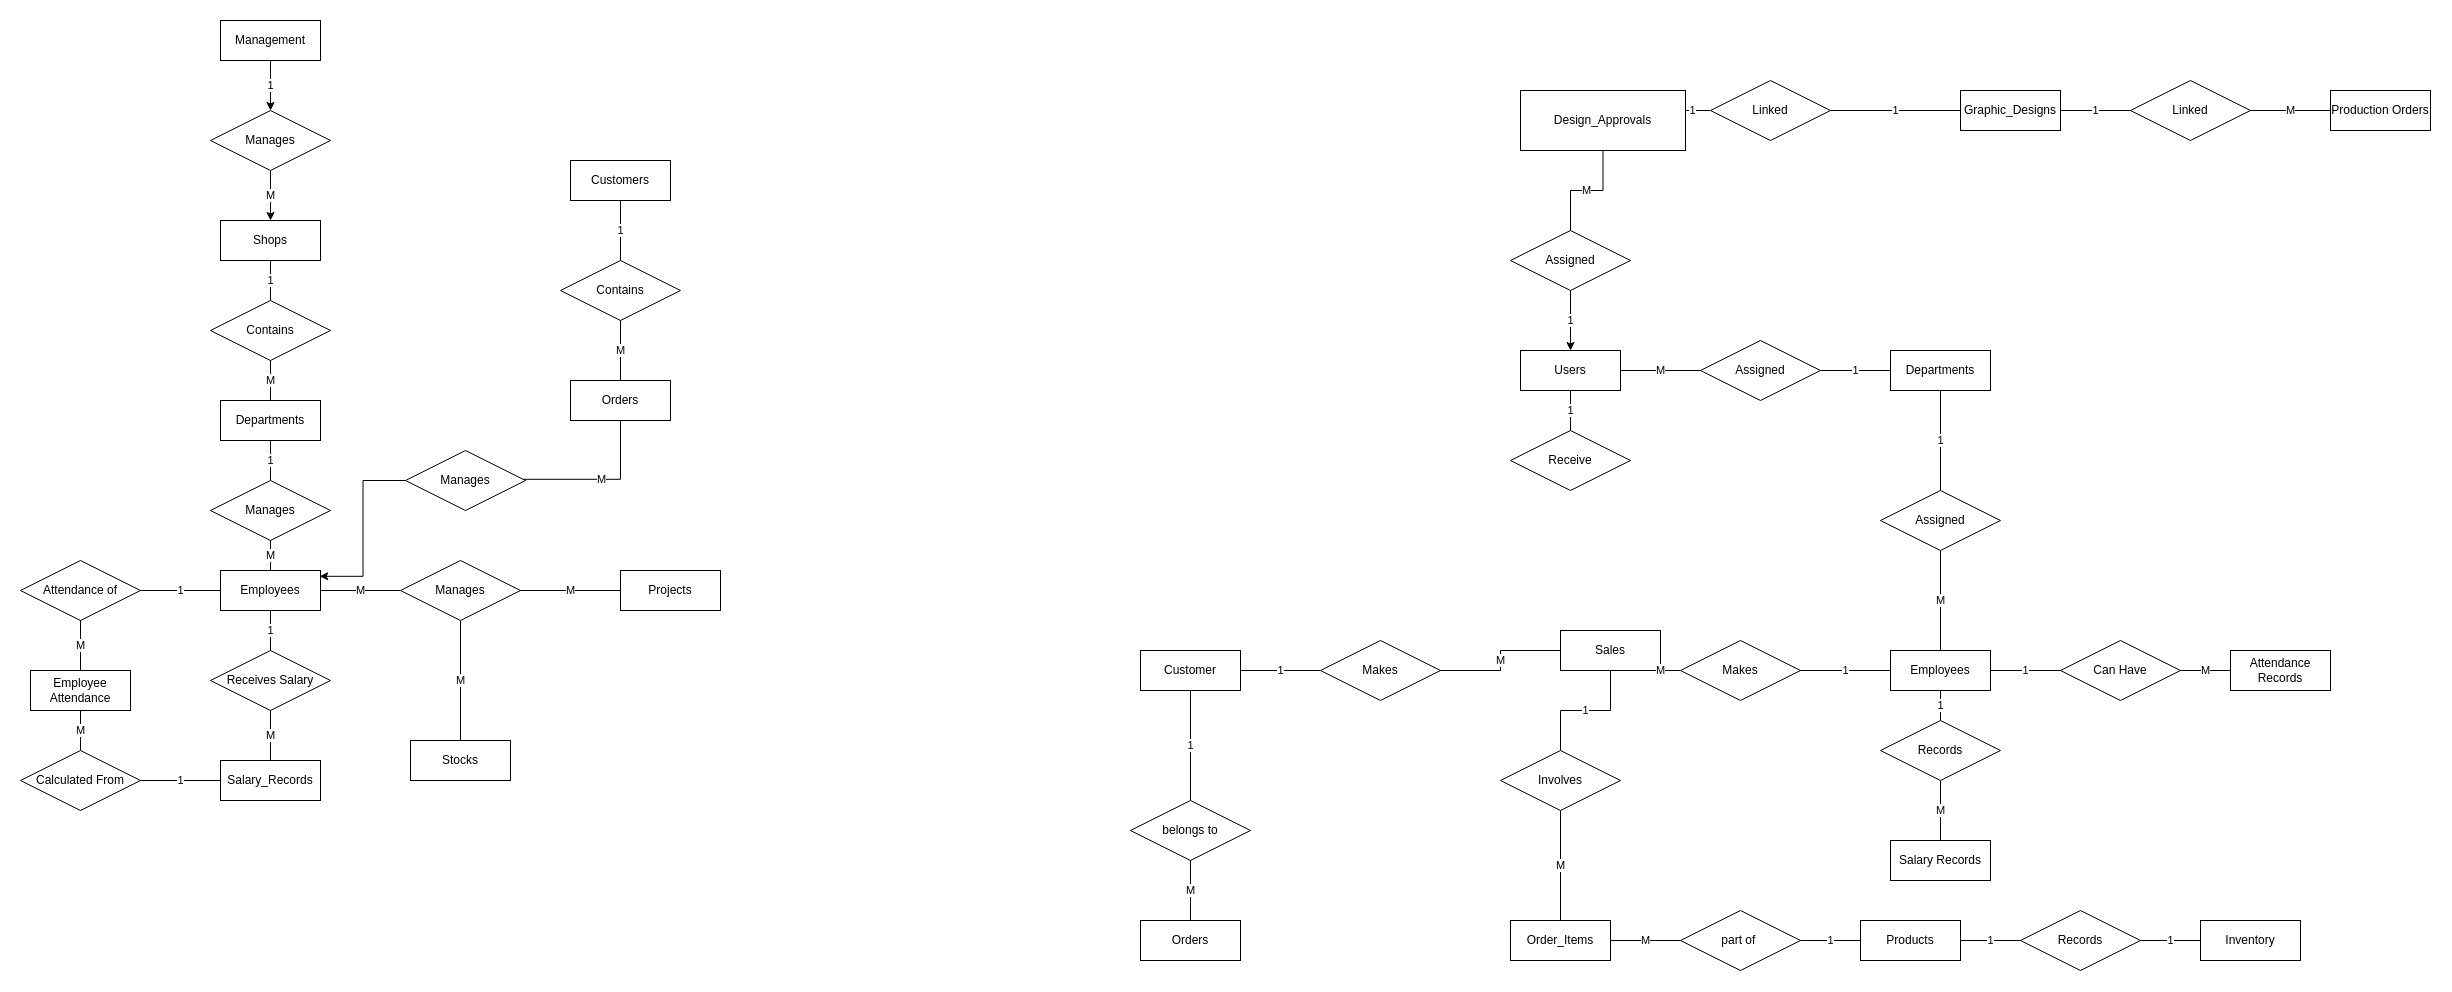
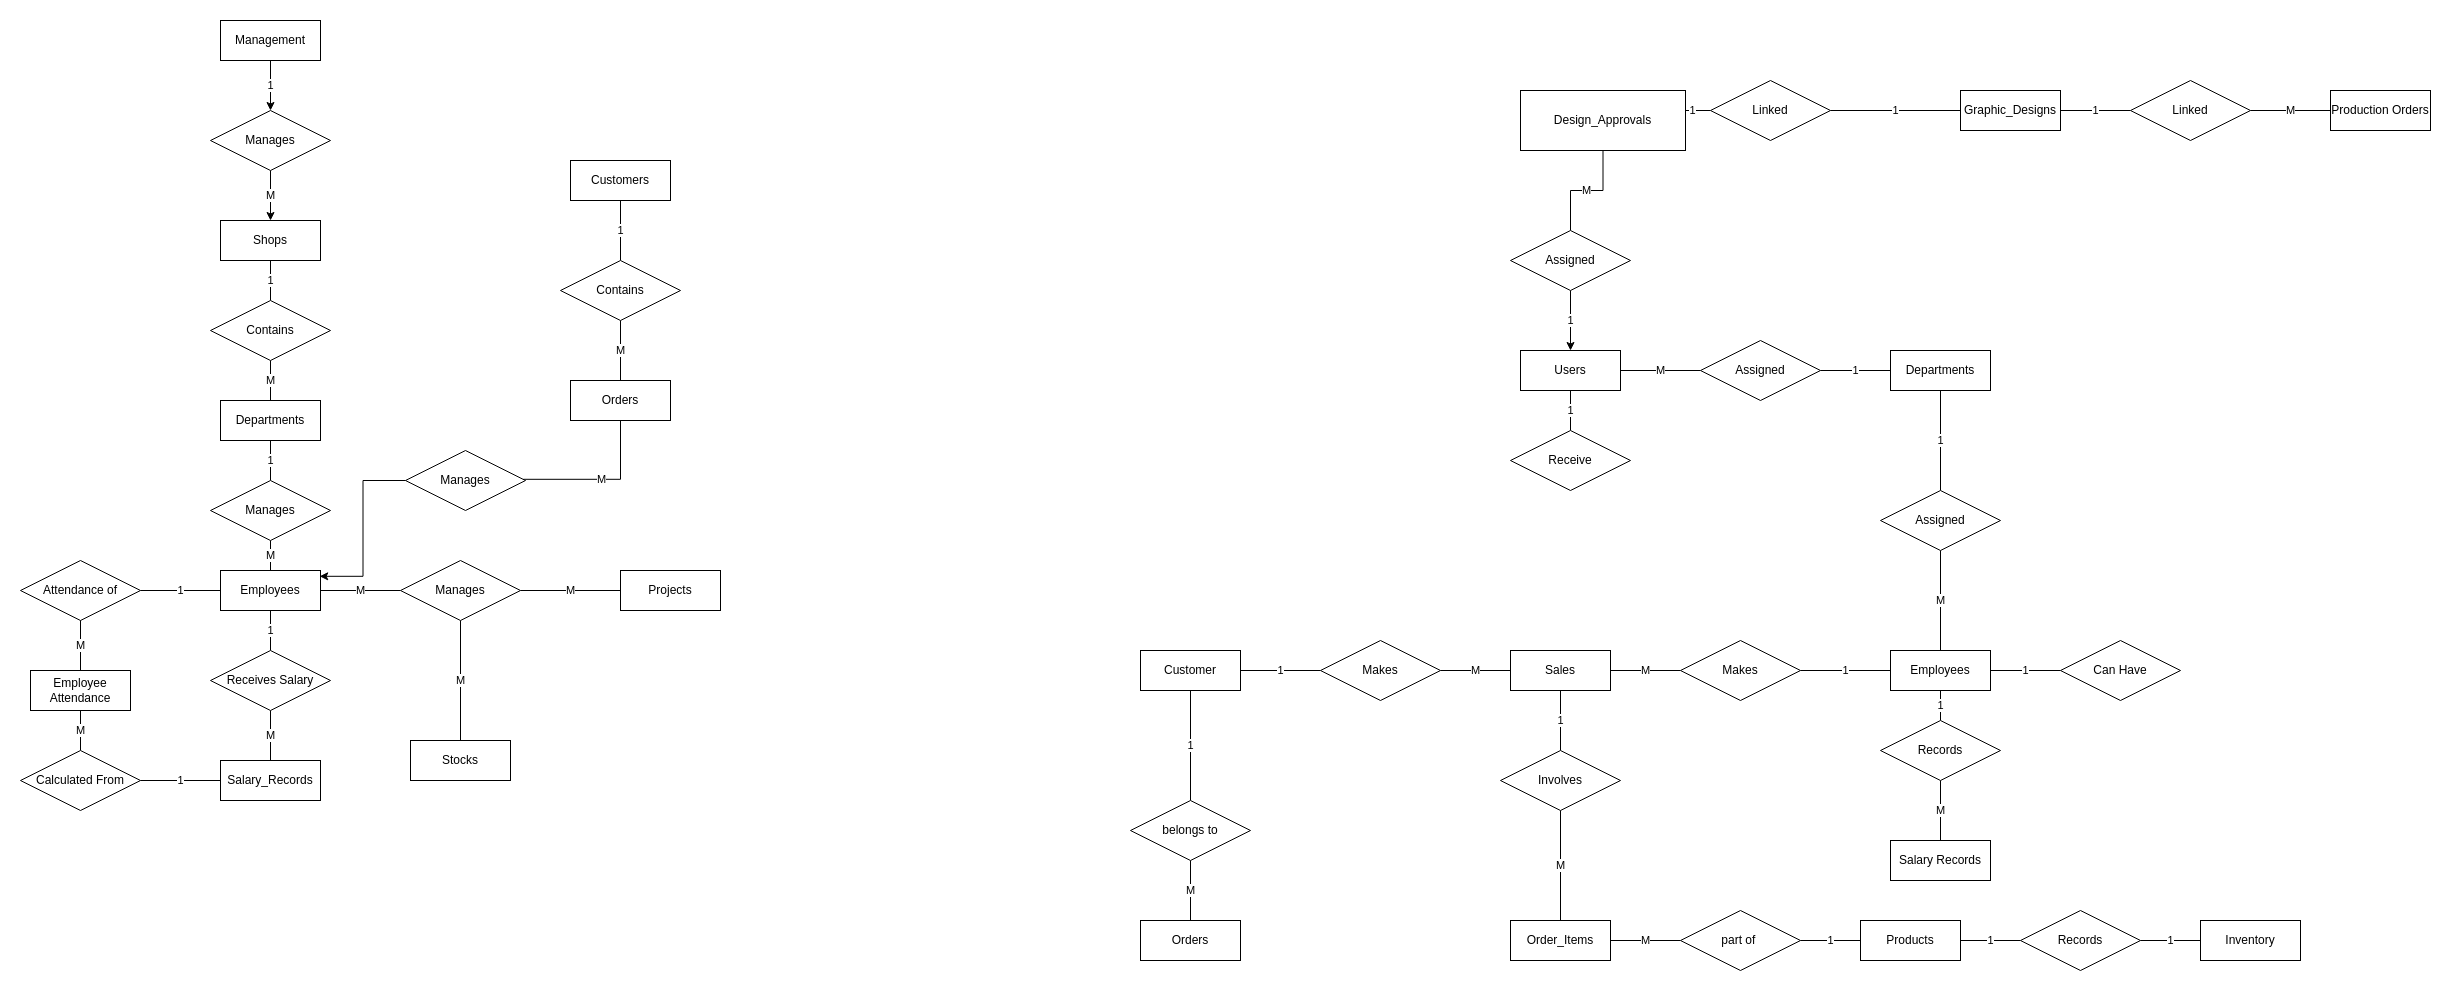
(1611, 651) -> (1561, 671)
(2206, 671) -> none
(2281, 671) -> none
